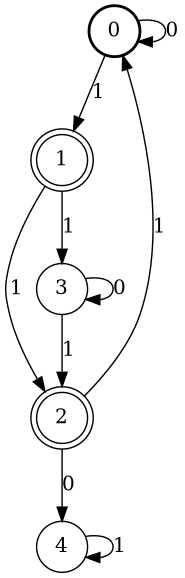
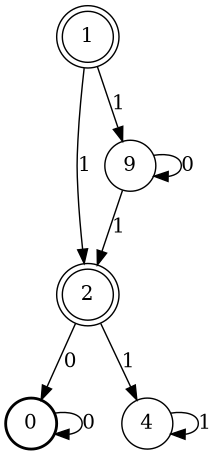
(92, 86) -> none
(160, 227) -> (71, 362)
(62, 289) -> (130, 166)
(69, 485) -> (129, 362)
